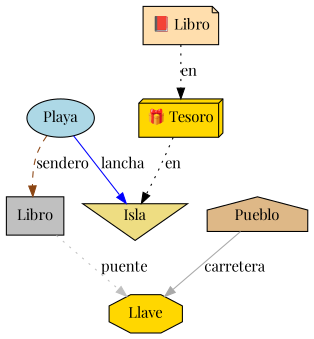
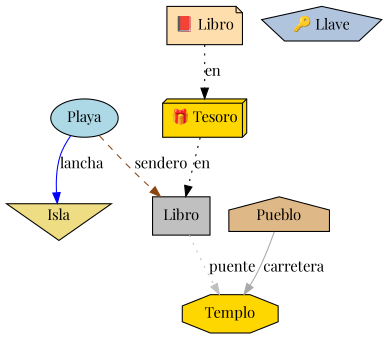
none -> (322, 26)
(161, 166) -> (194, 162)
(146, 314) -> (230, 314)
